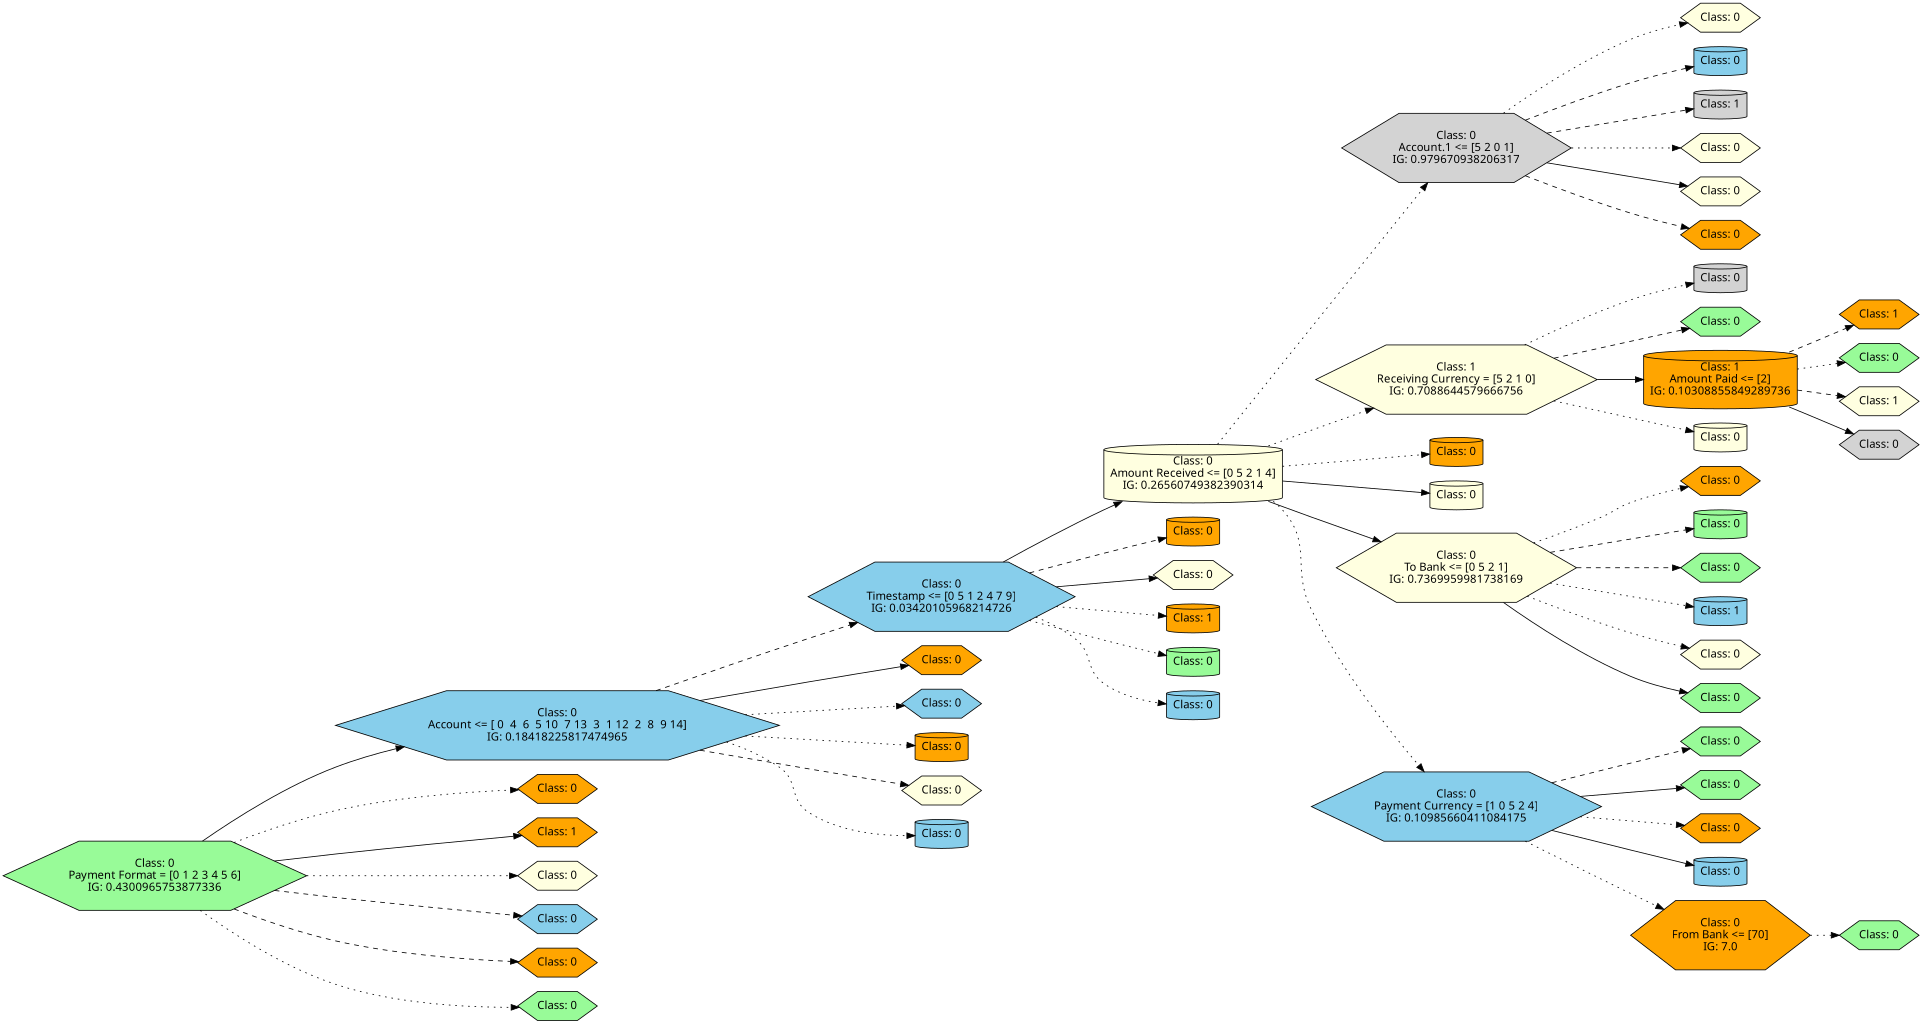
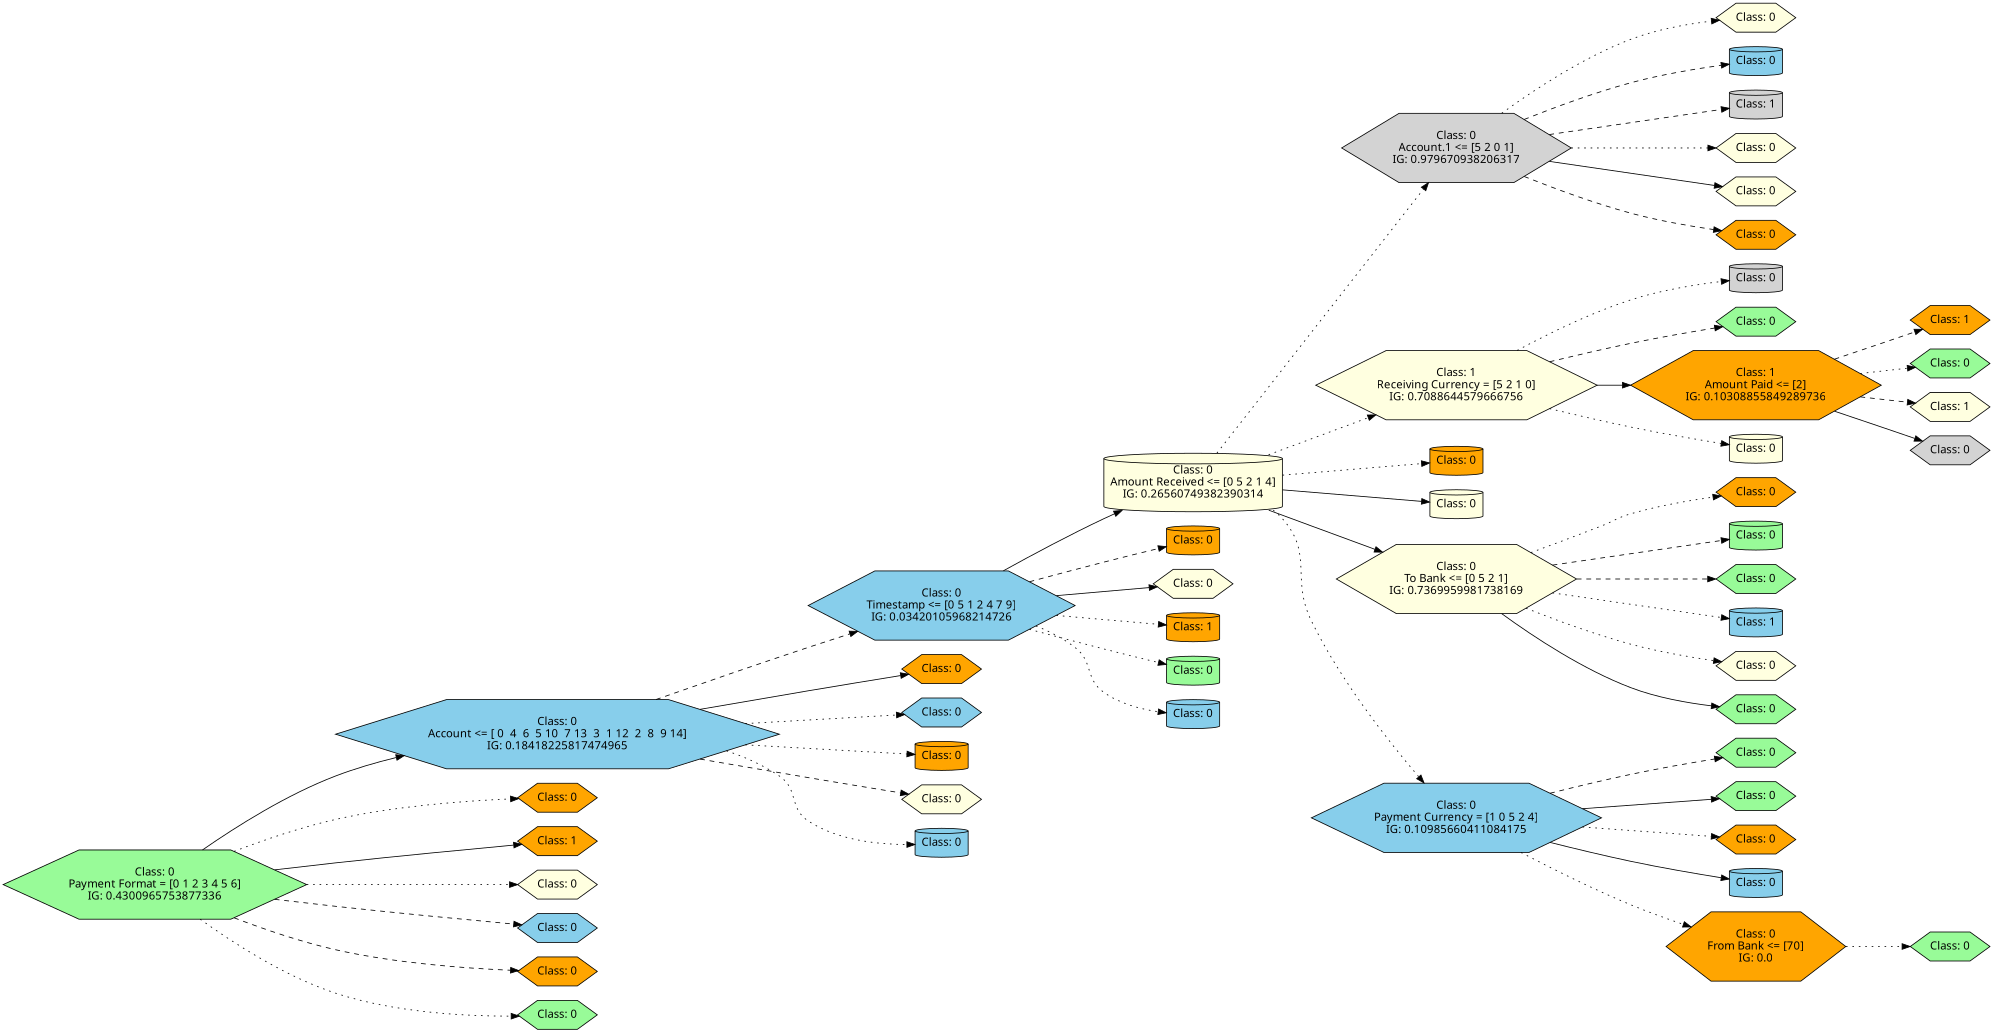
(1720, 380) -> (1756, 385)
(1720, 935) -> (1756, 947)
